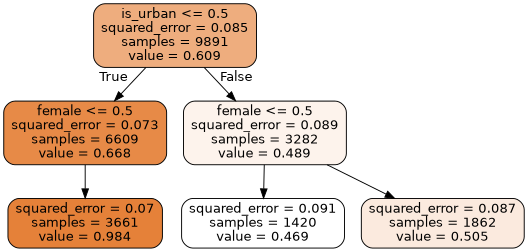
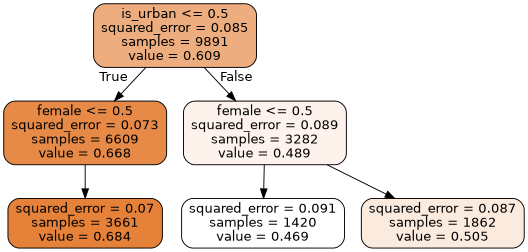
(85, 223) -> (85, 223)
